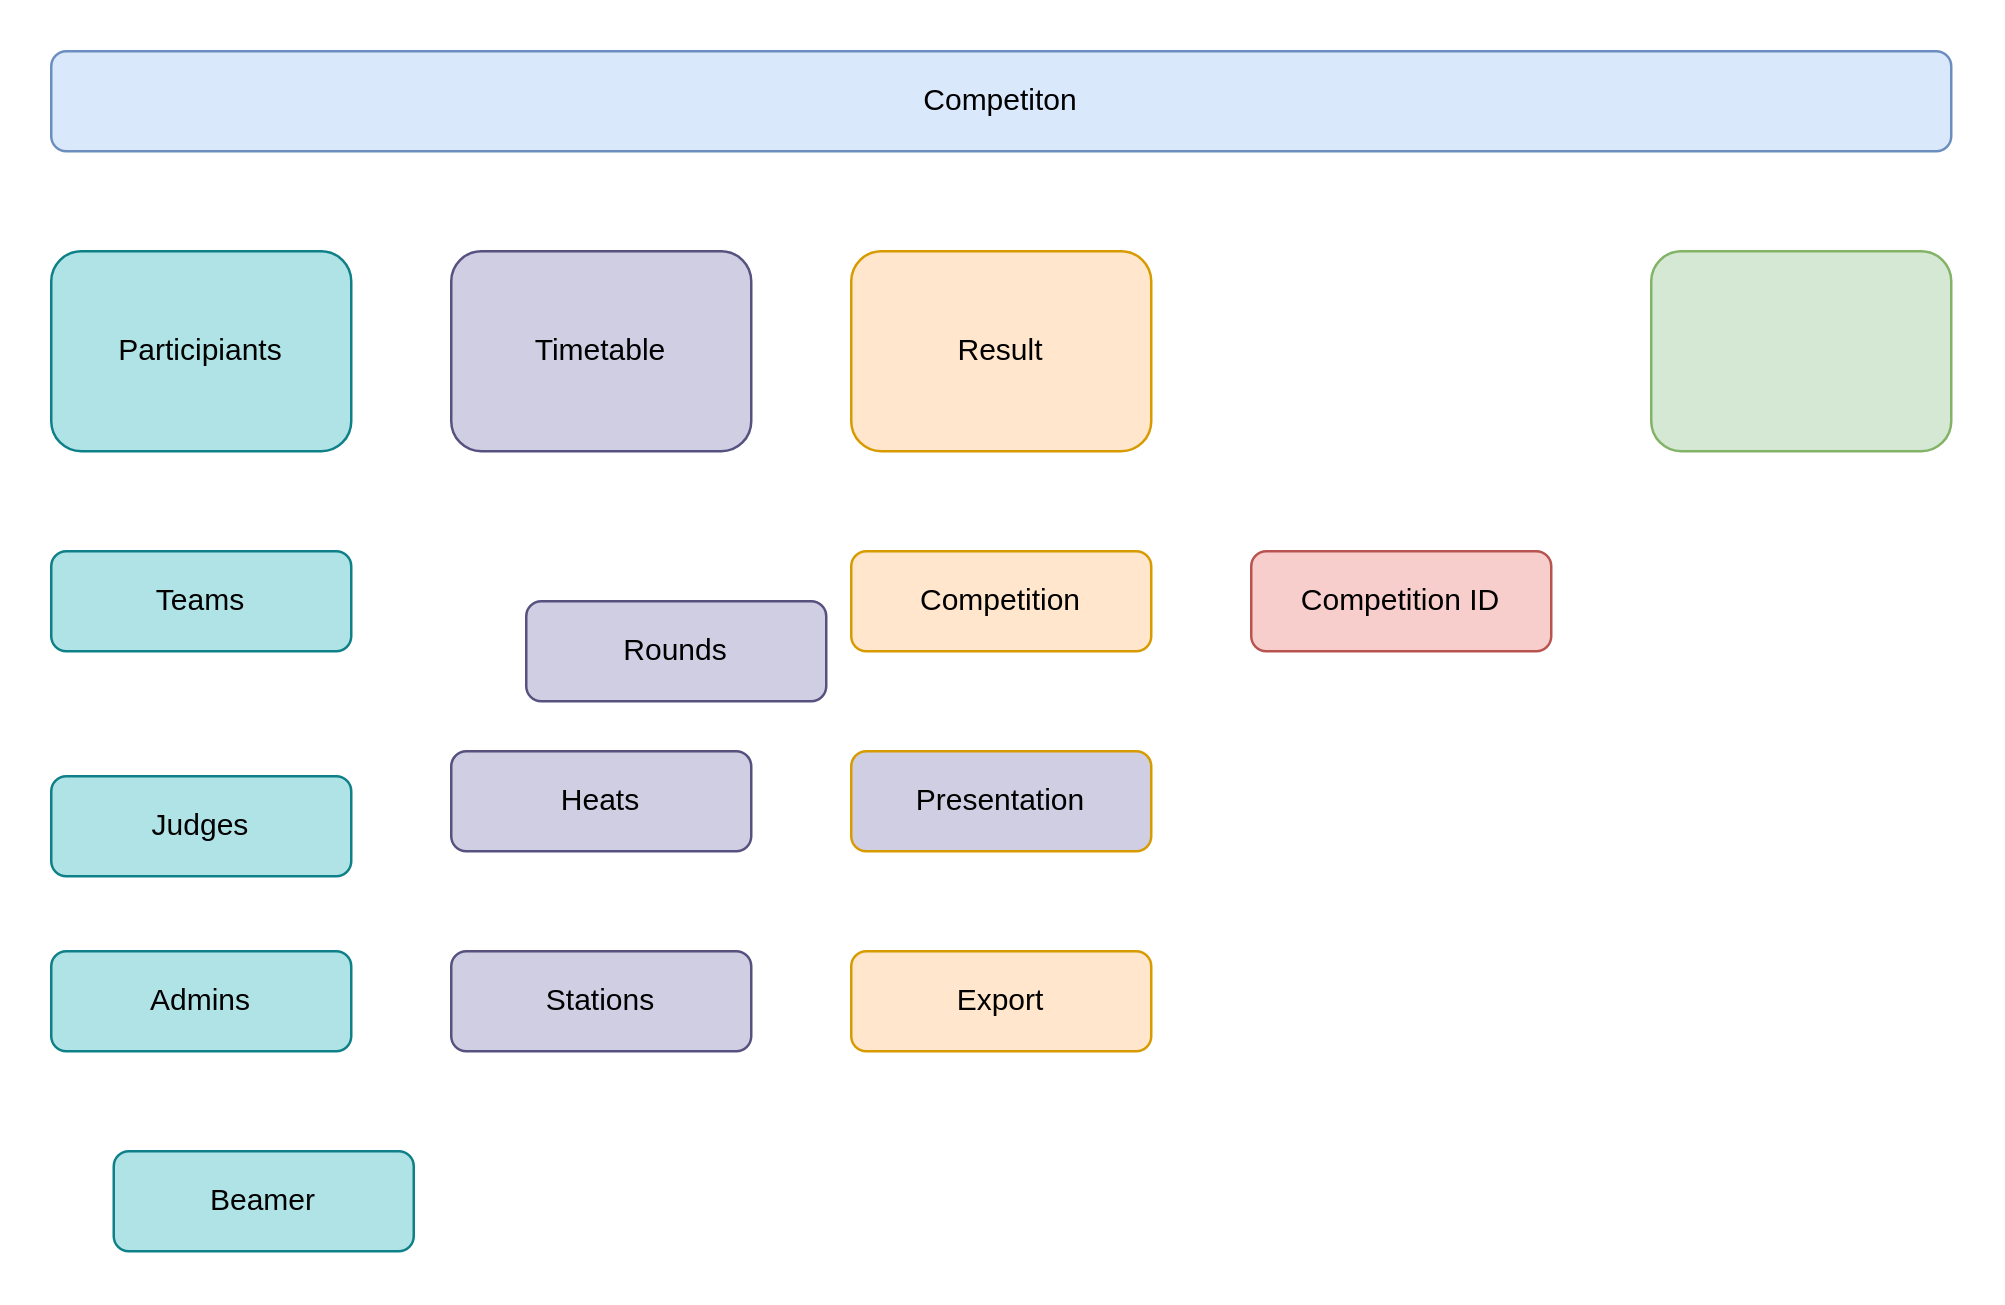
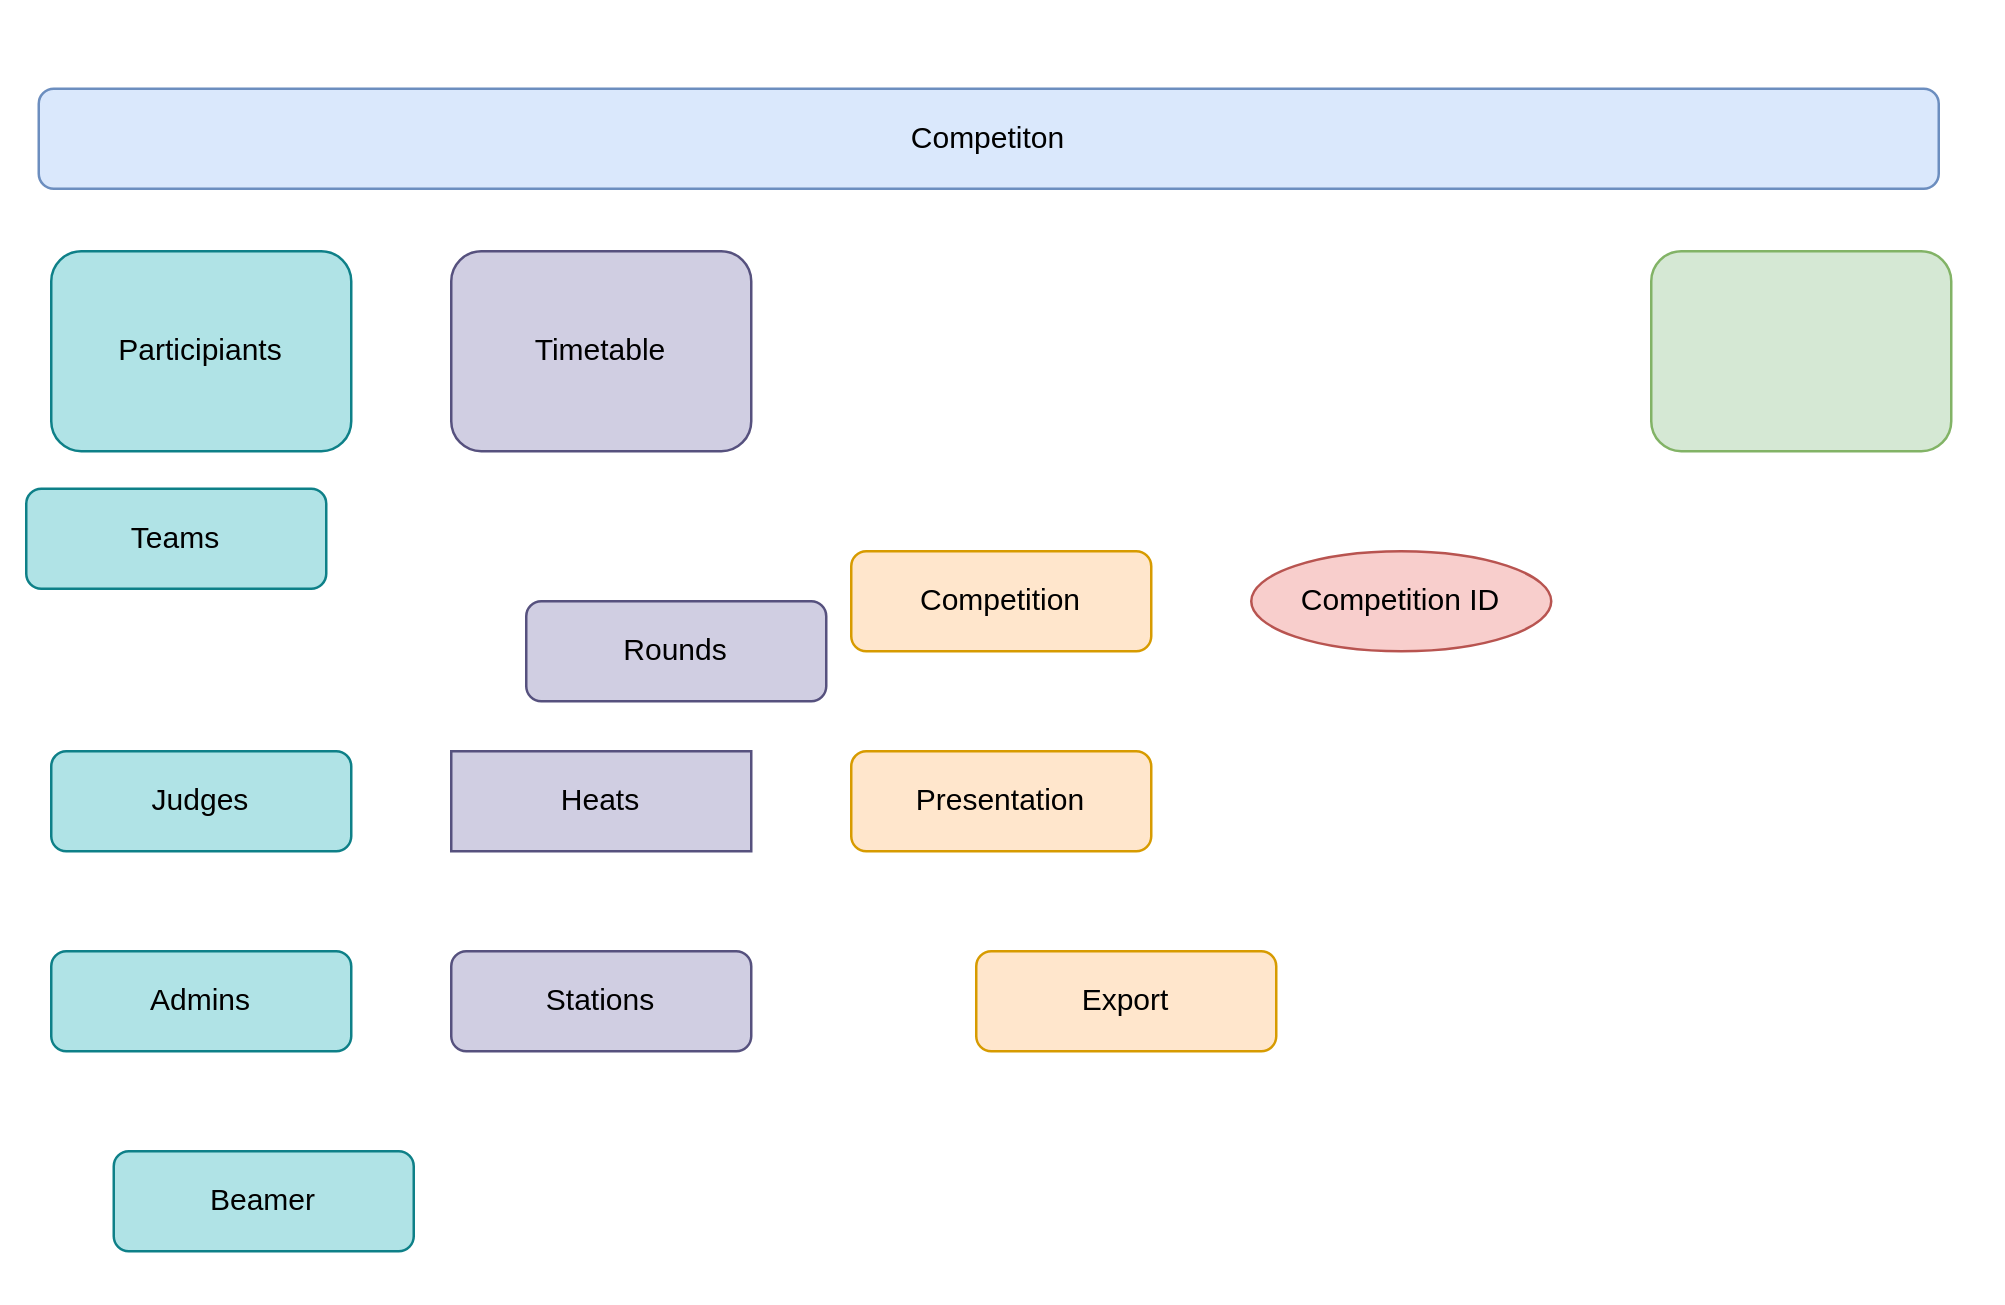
(1001, 101) -> (989, 139)
(1001, 351) -> none
(201, 601) -> (176, 539)
(1401, 601) -> (1401, 601)
(601, 801) -> (601, 801)
(1001, 801) -> (1001, 801)
(201, 826) -> (201, 801)
(1001, 1001) -> (1126, 1001)
